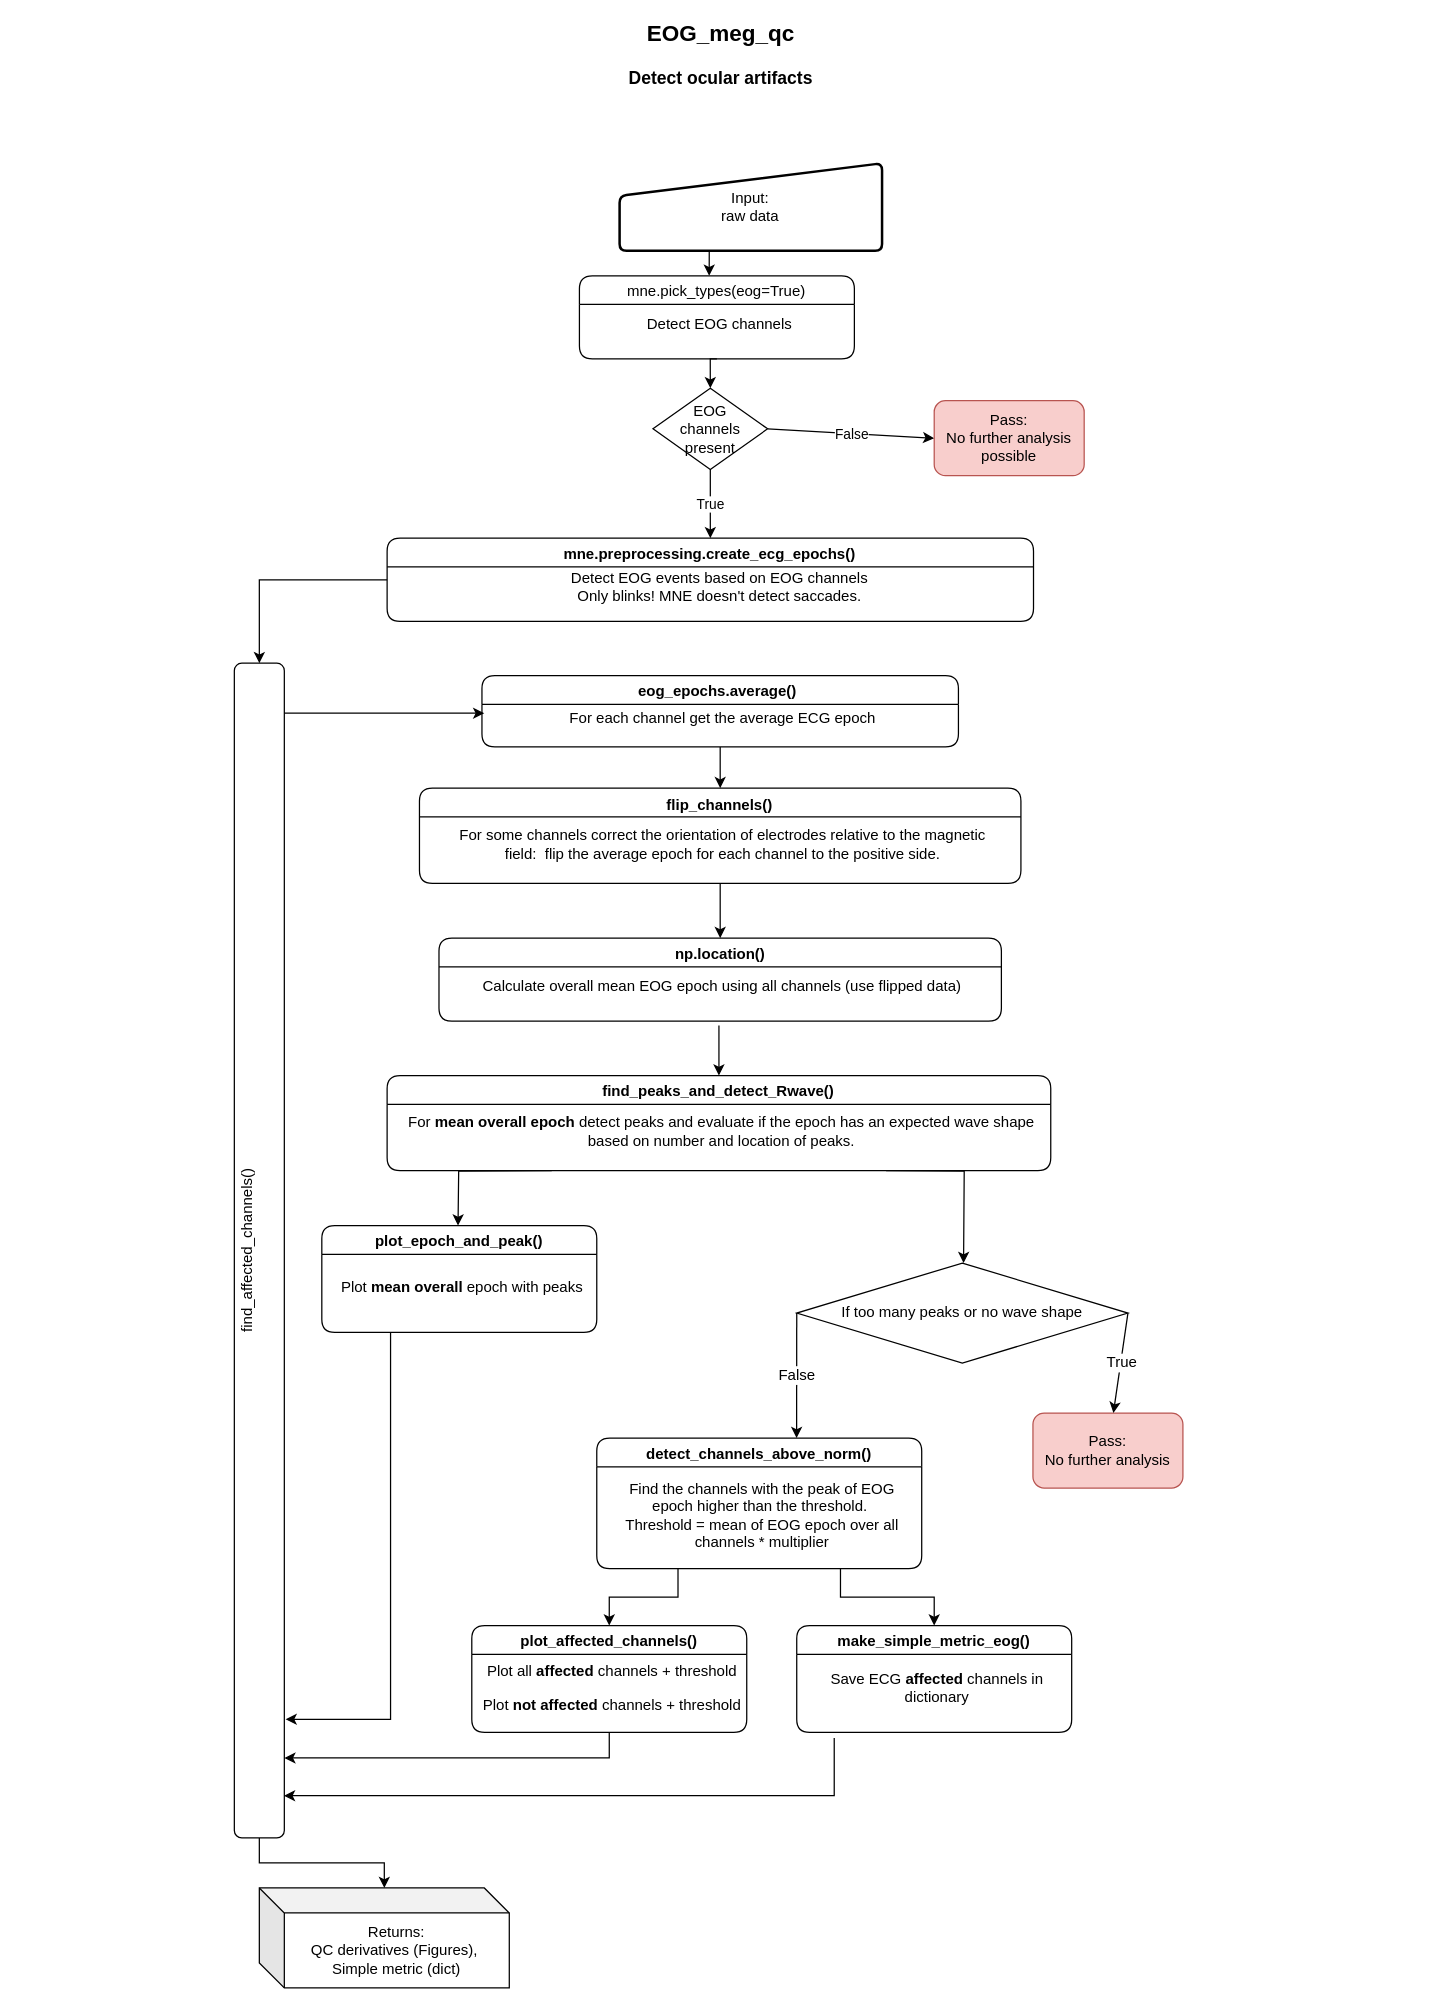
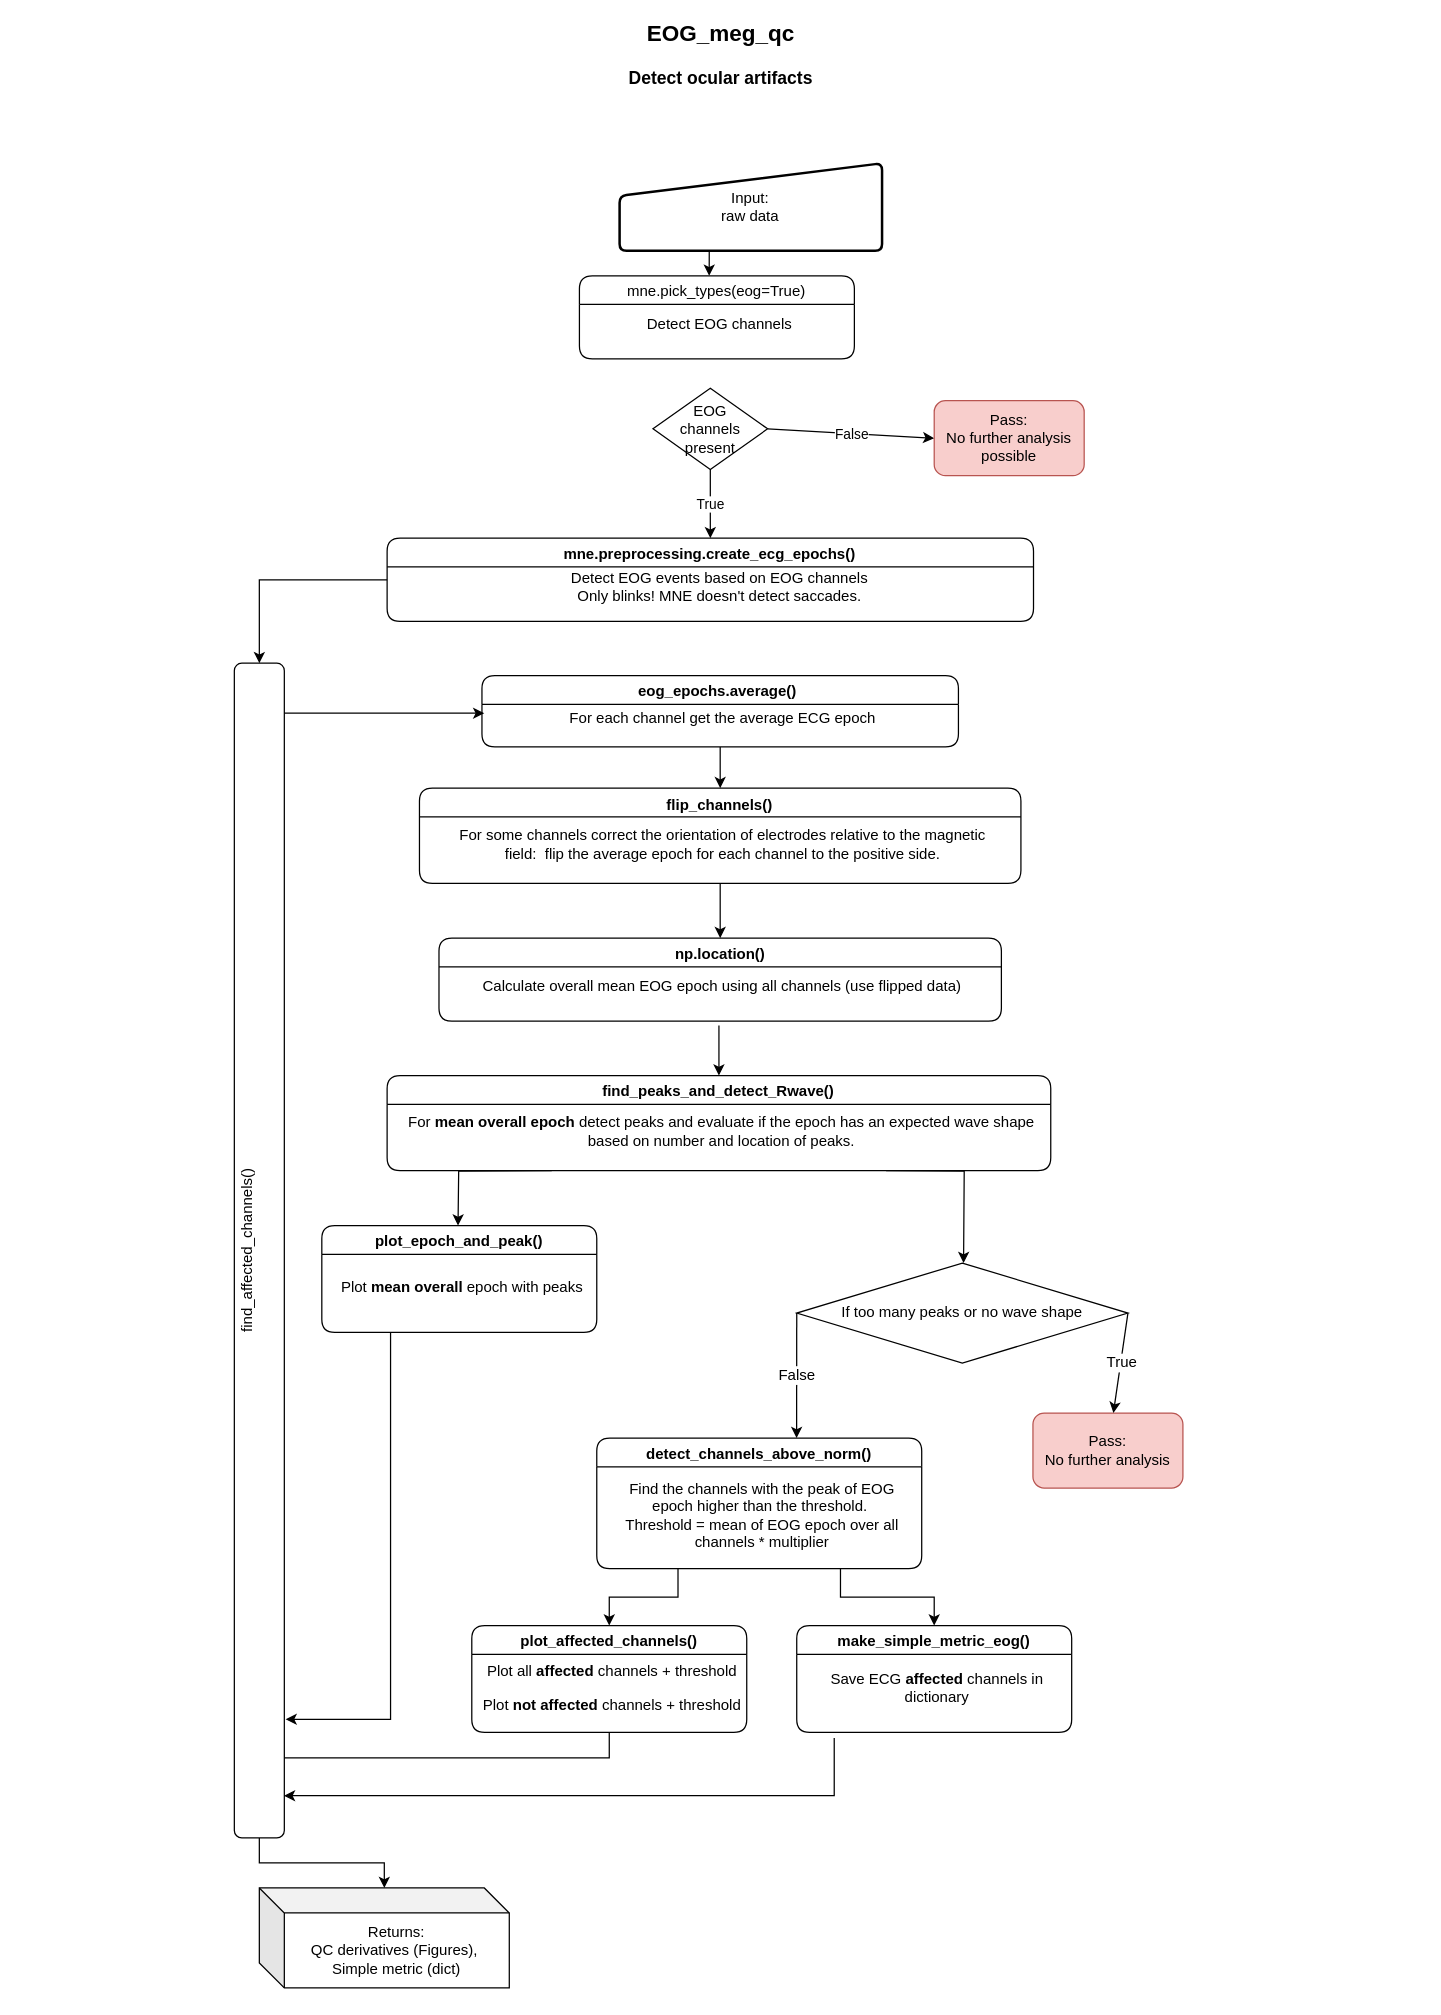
(710, 370) -> none
(294, 1758) -> (290, 1758)
